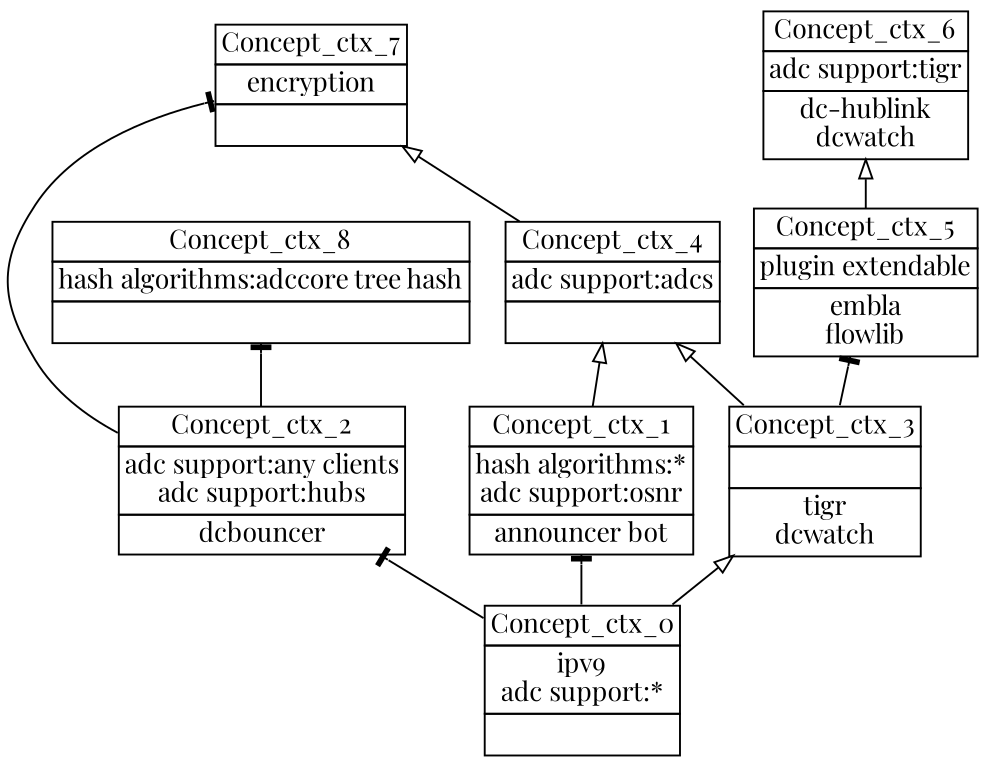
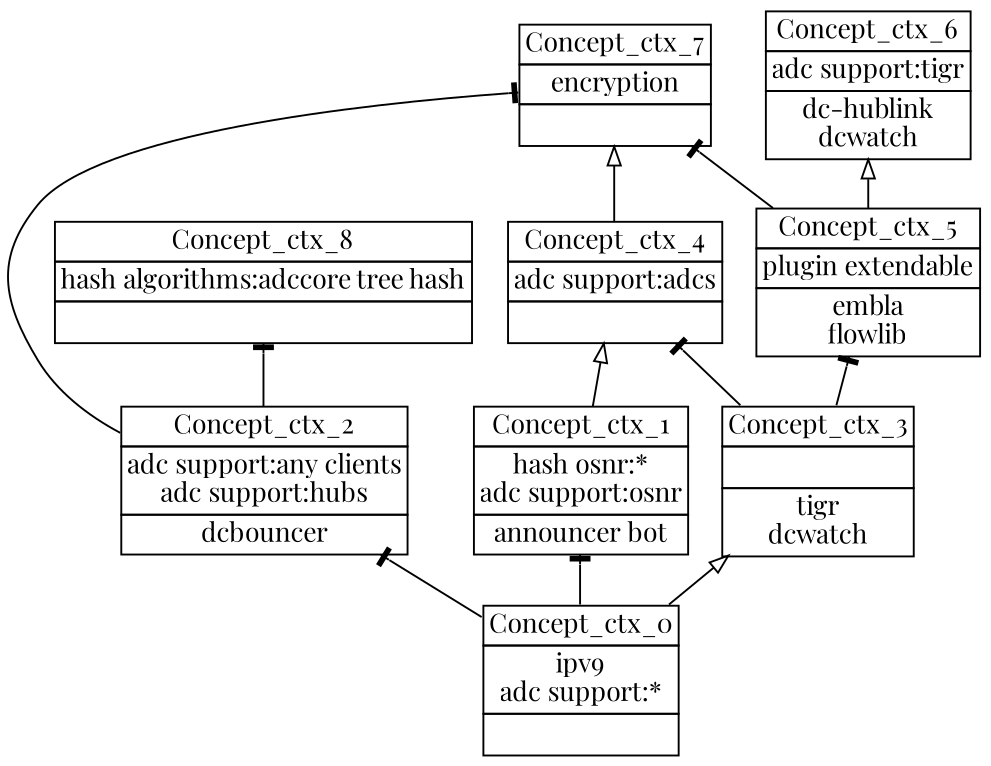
none -> (736, 180)
(717, 381) -> (712, 378)
(581, 465) -> (581, 465)
